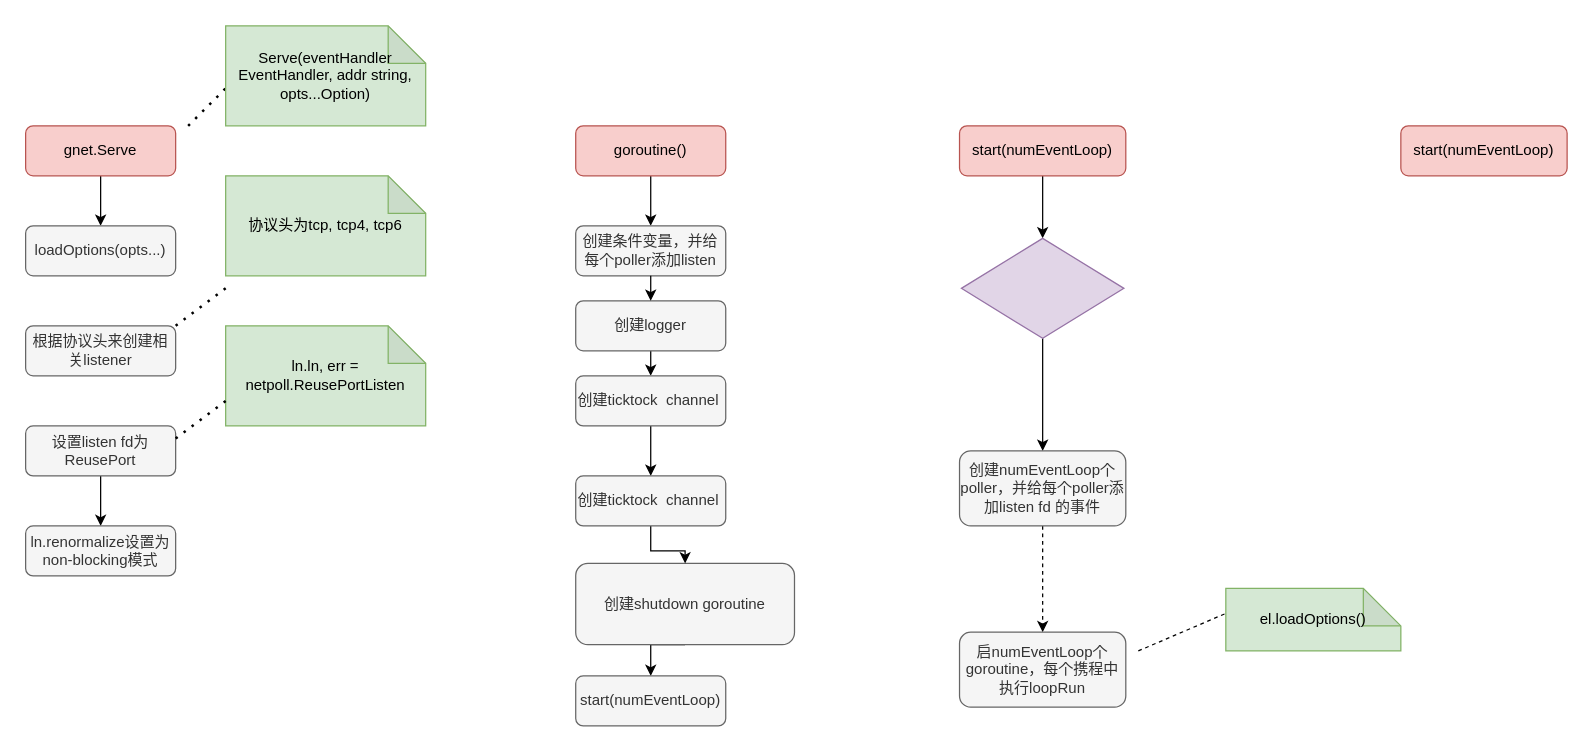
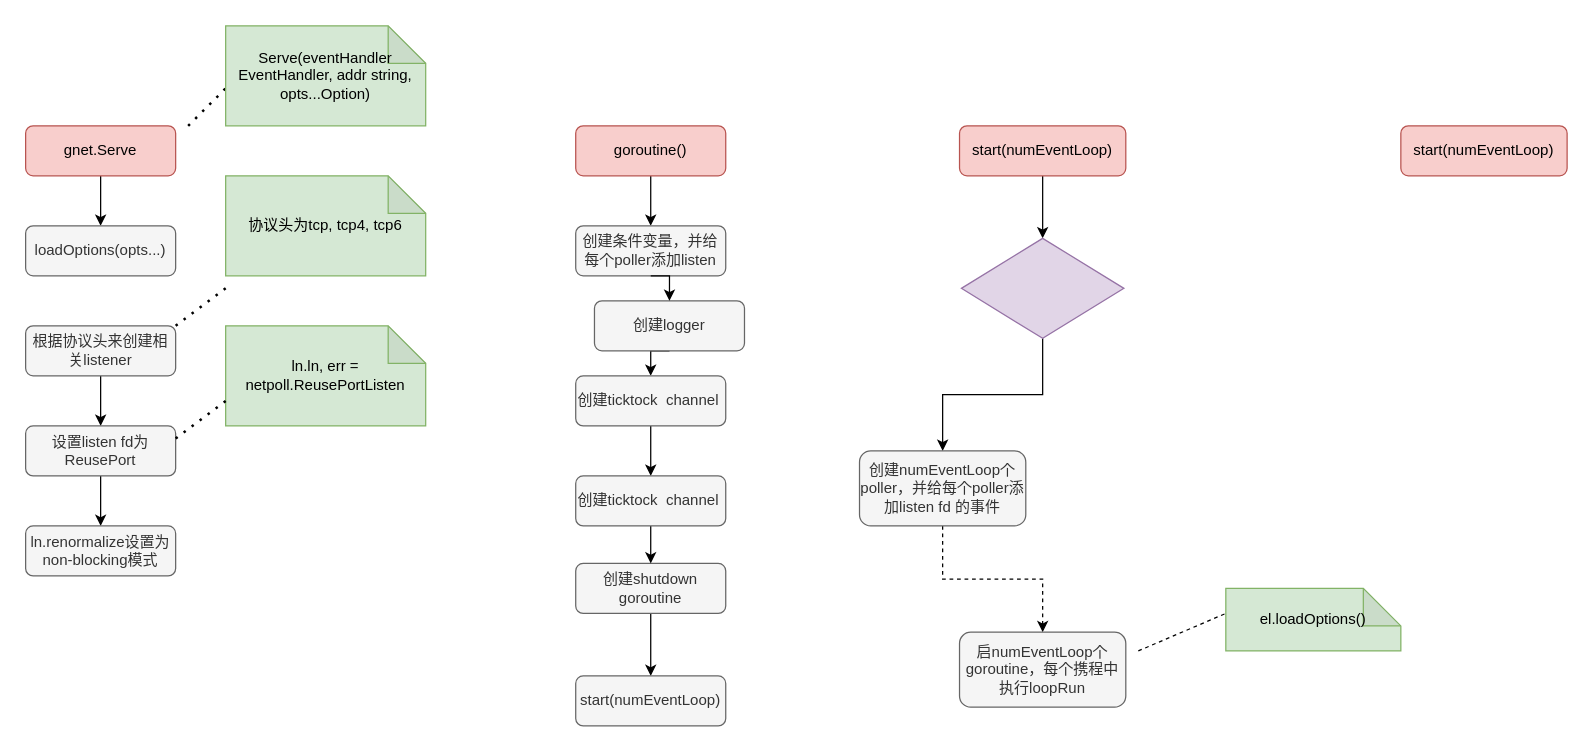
(651, 326) -> (669, 326)
none -> (101, 397)
(1043, 488) -> (943, 488)
(685, 604) -> (651, 588)
